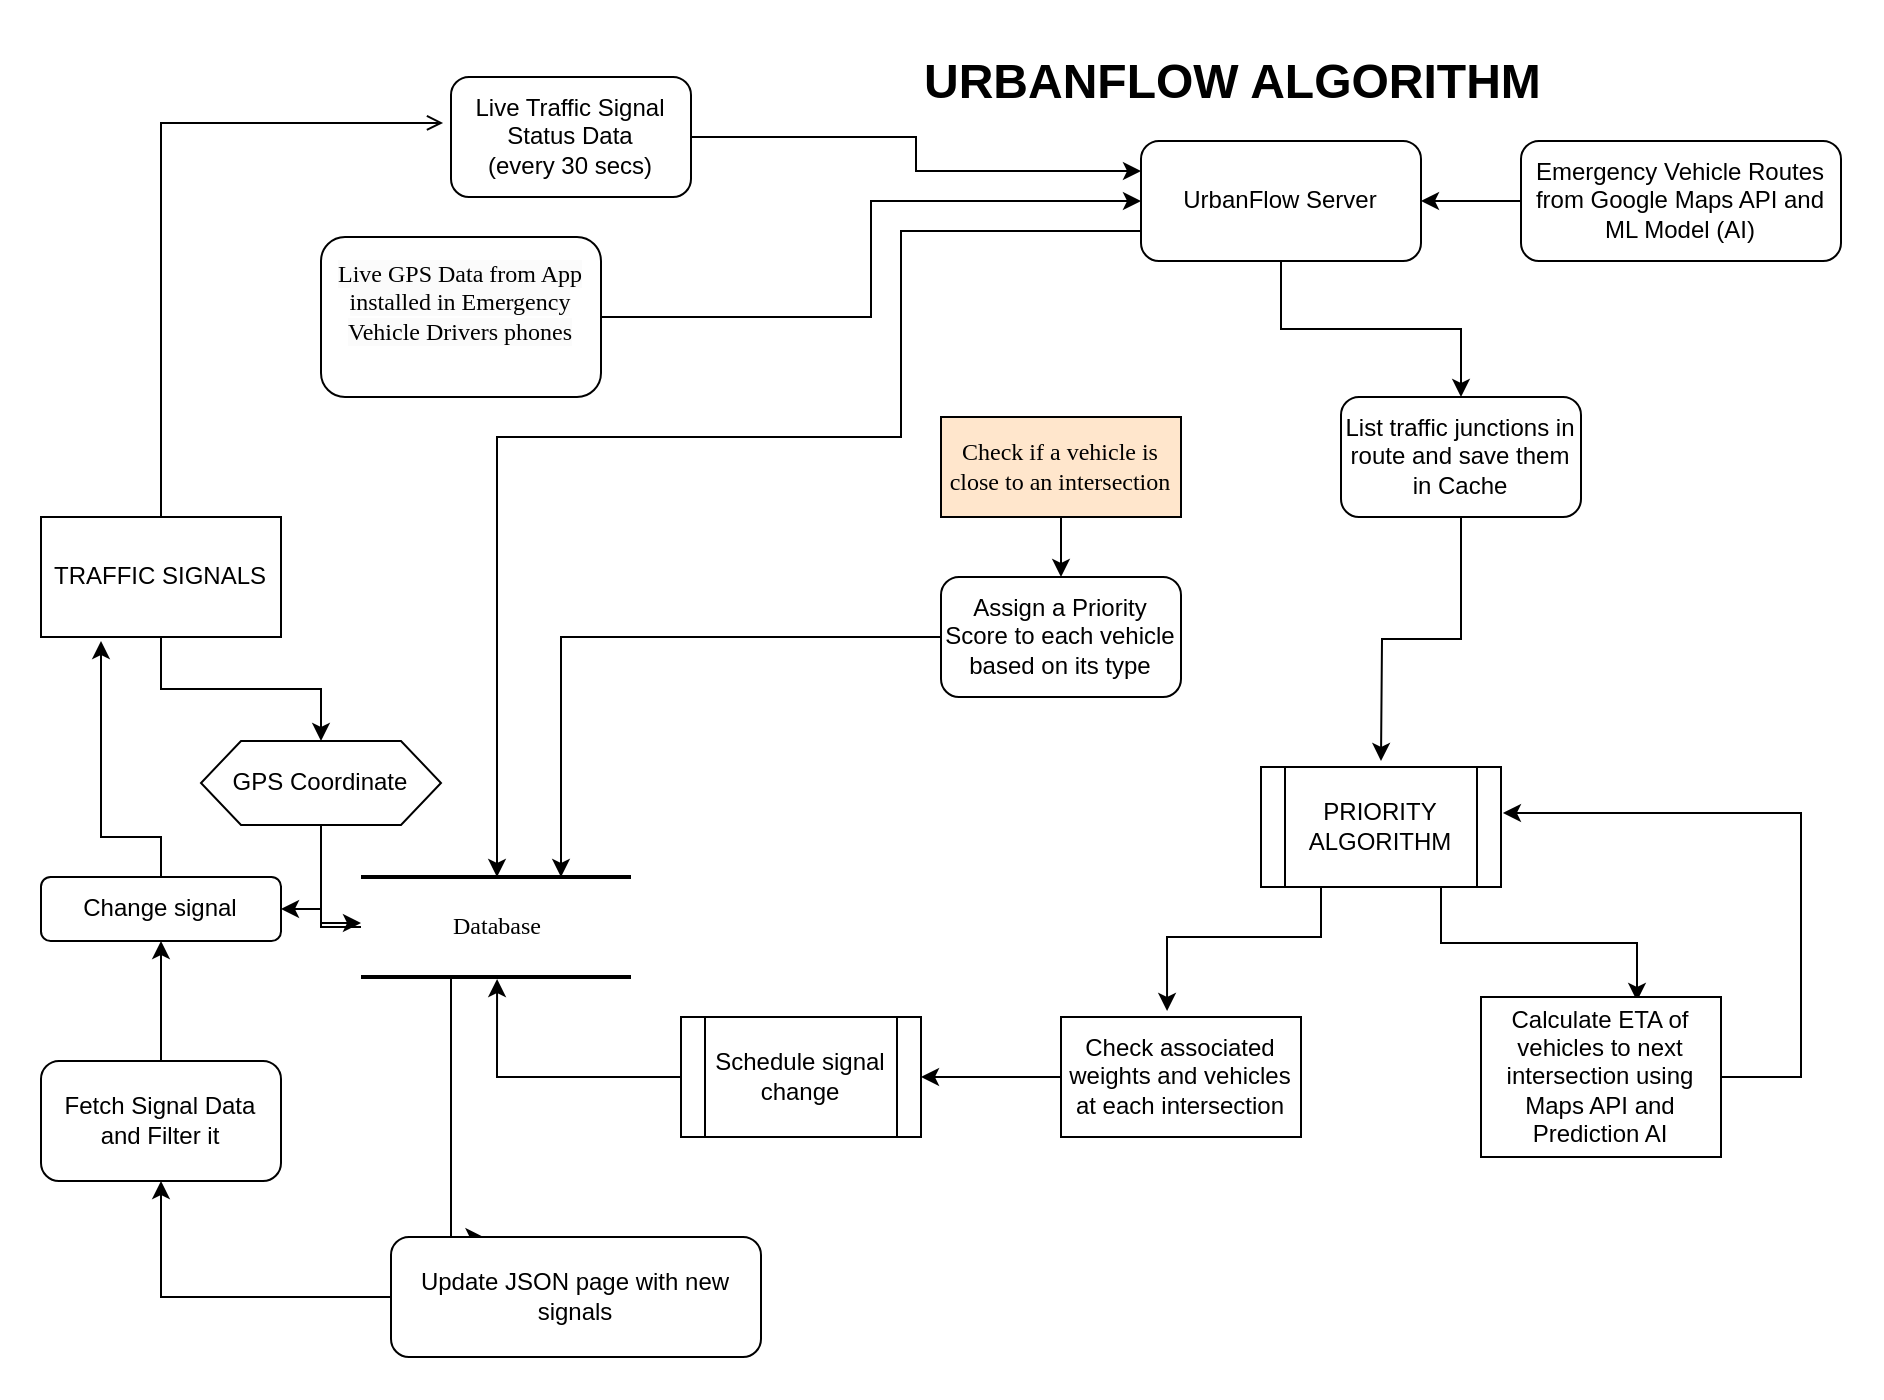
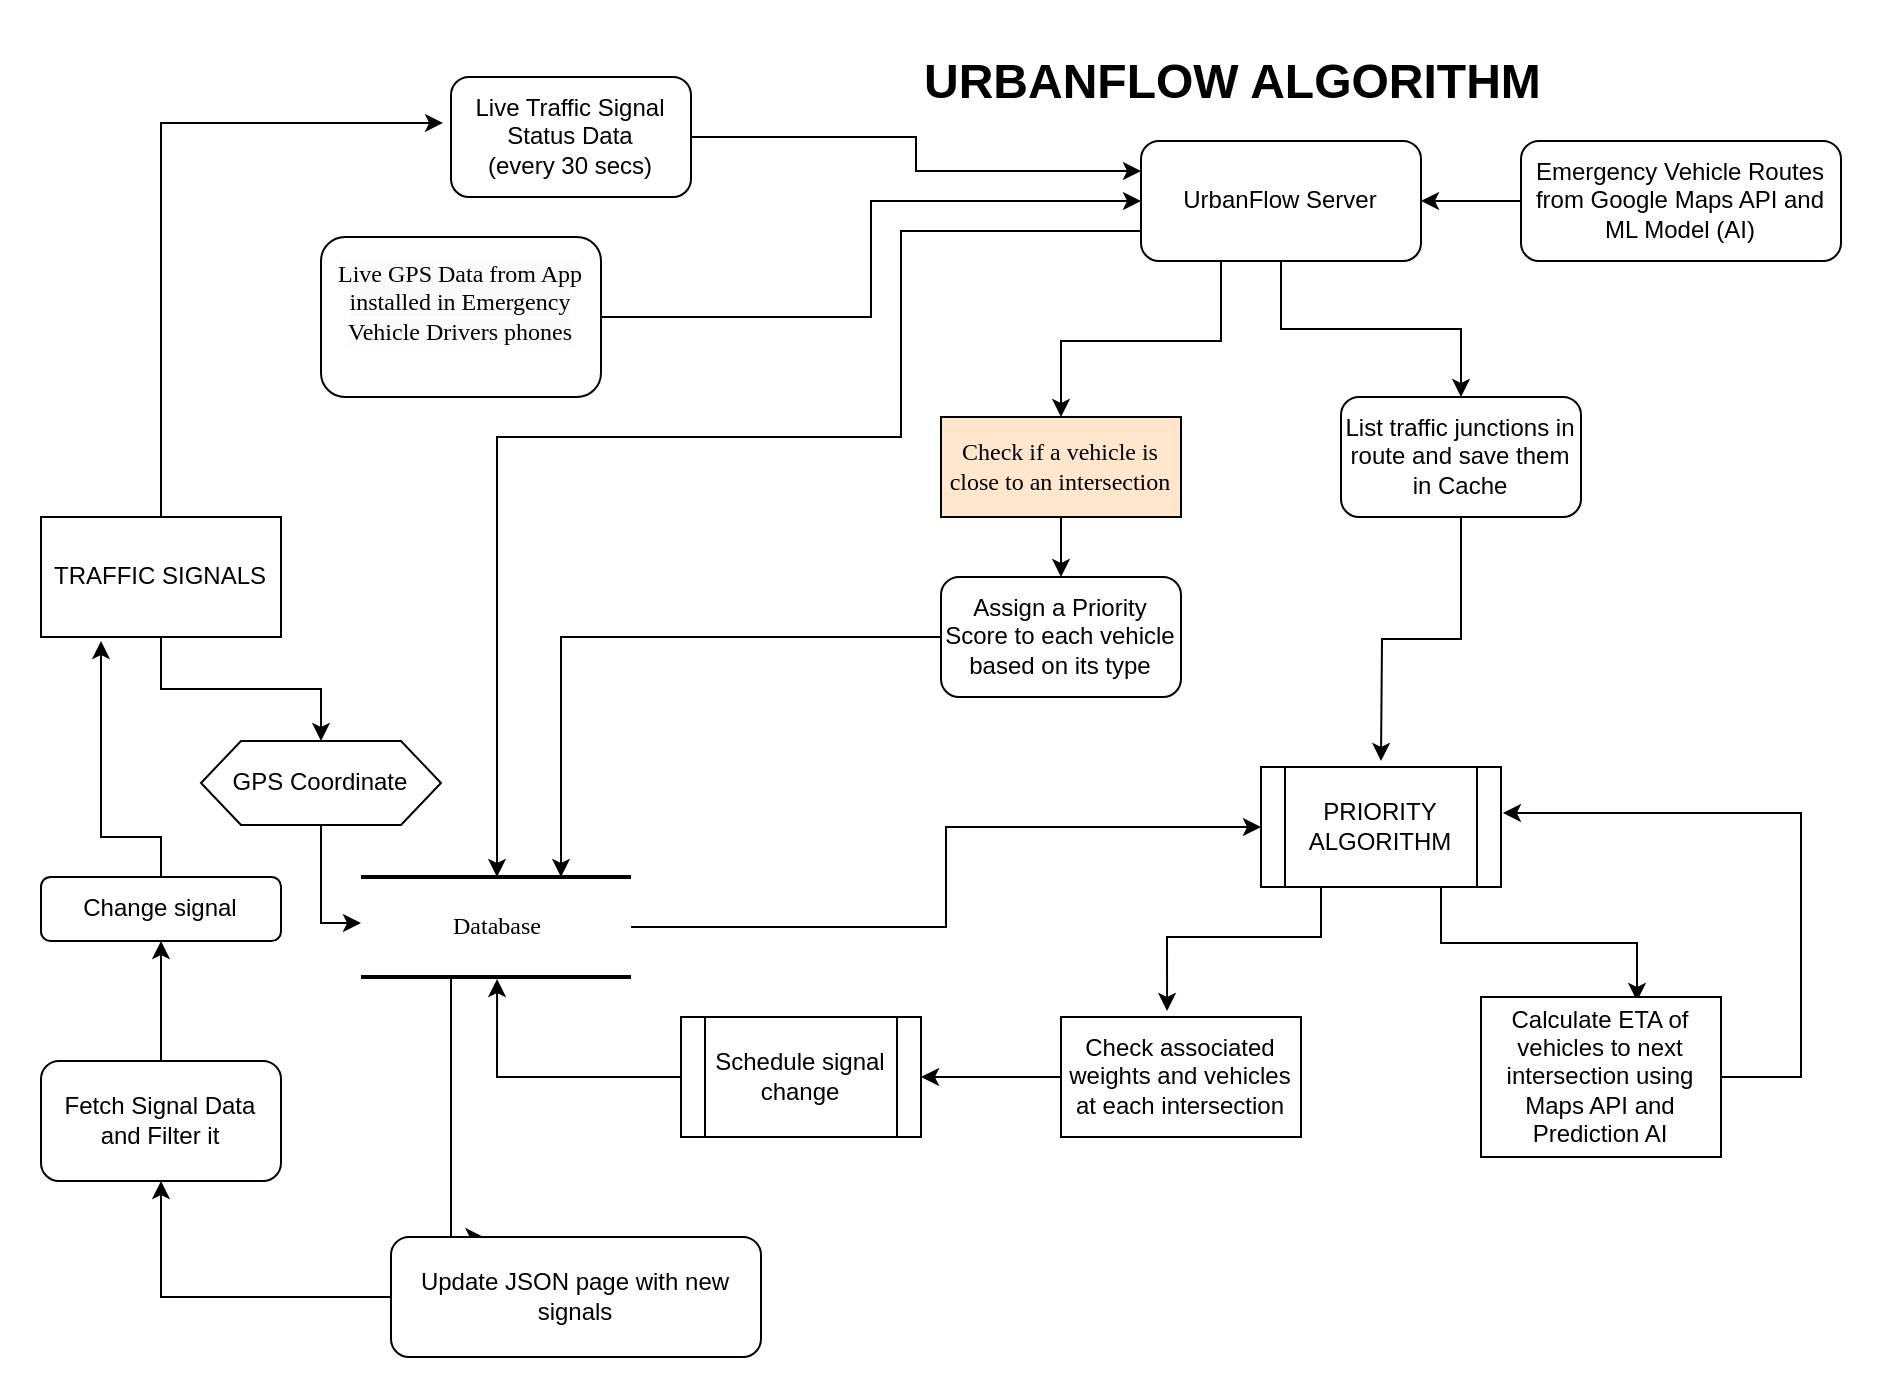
(431, 123) -> (428, 123)
none -> (1150, 341)
(341, 927) -> (946, 884)
